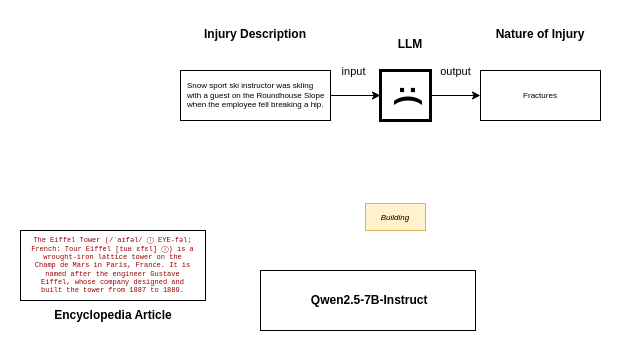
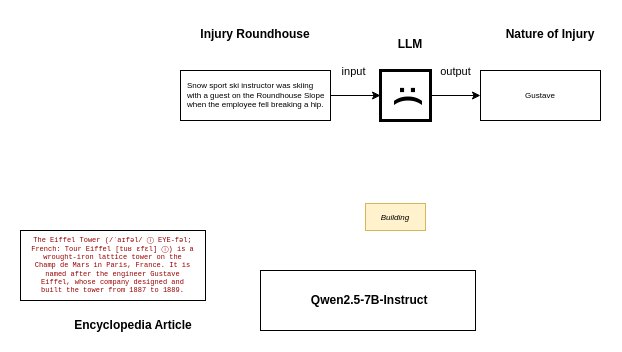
(256, 35) -> (256, 35)
(541, 36) -> (551, 36)
(541, 96) -> (541, 96)
(113, 316) -> (133, 326)
